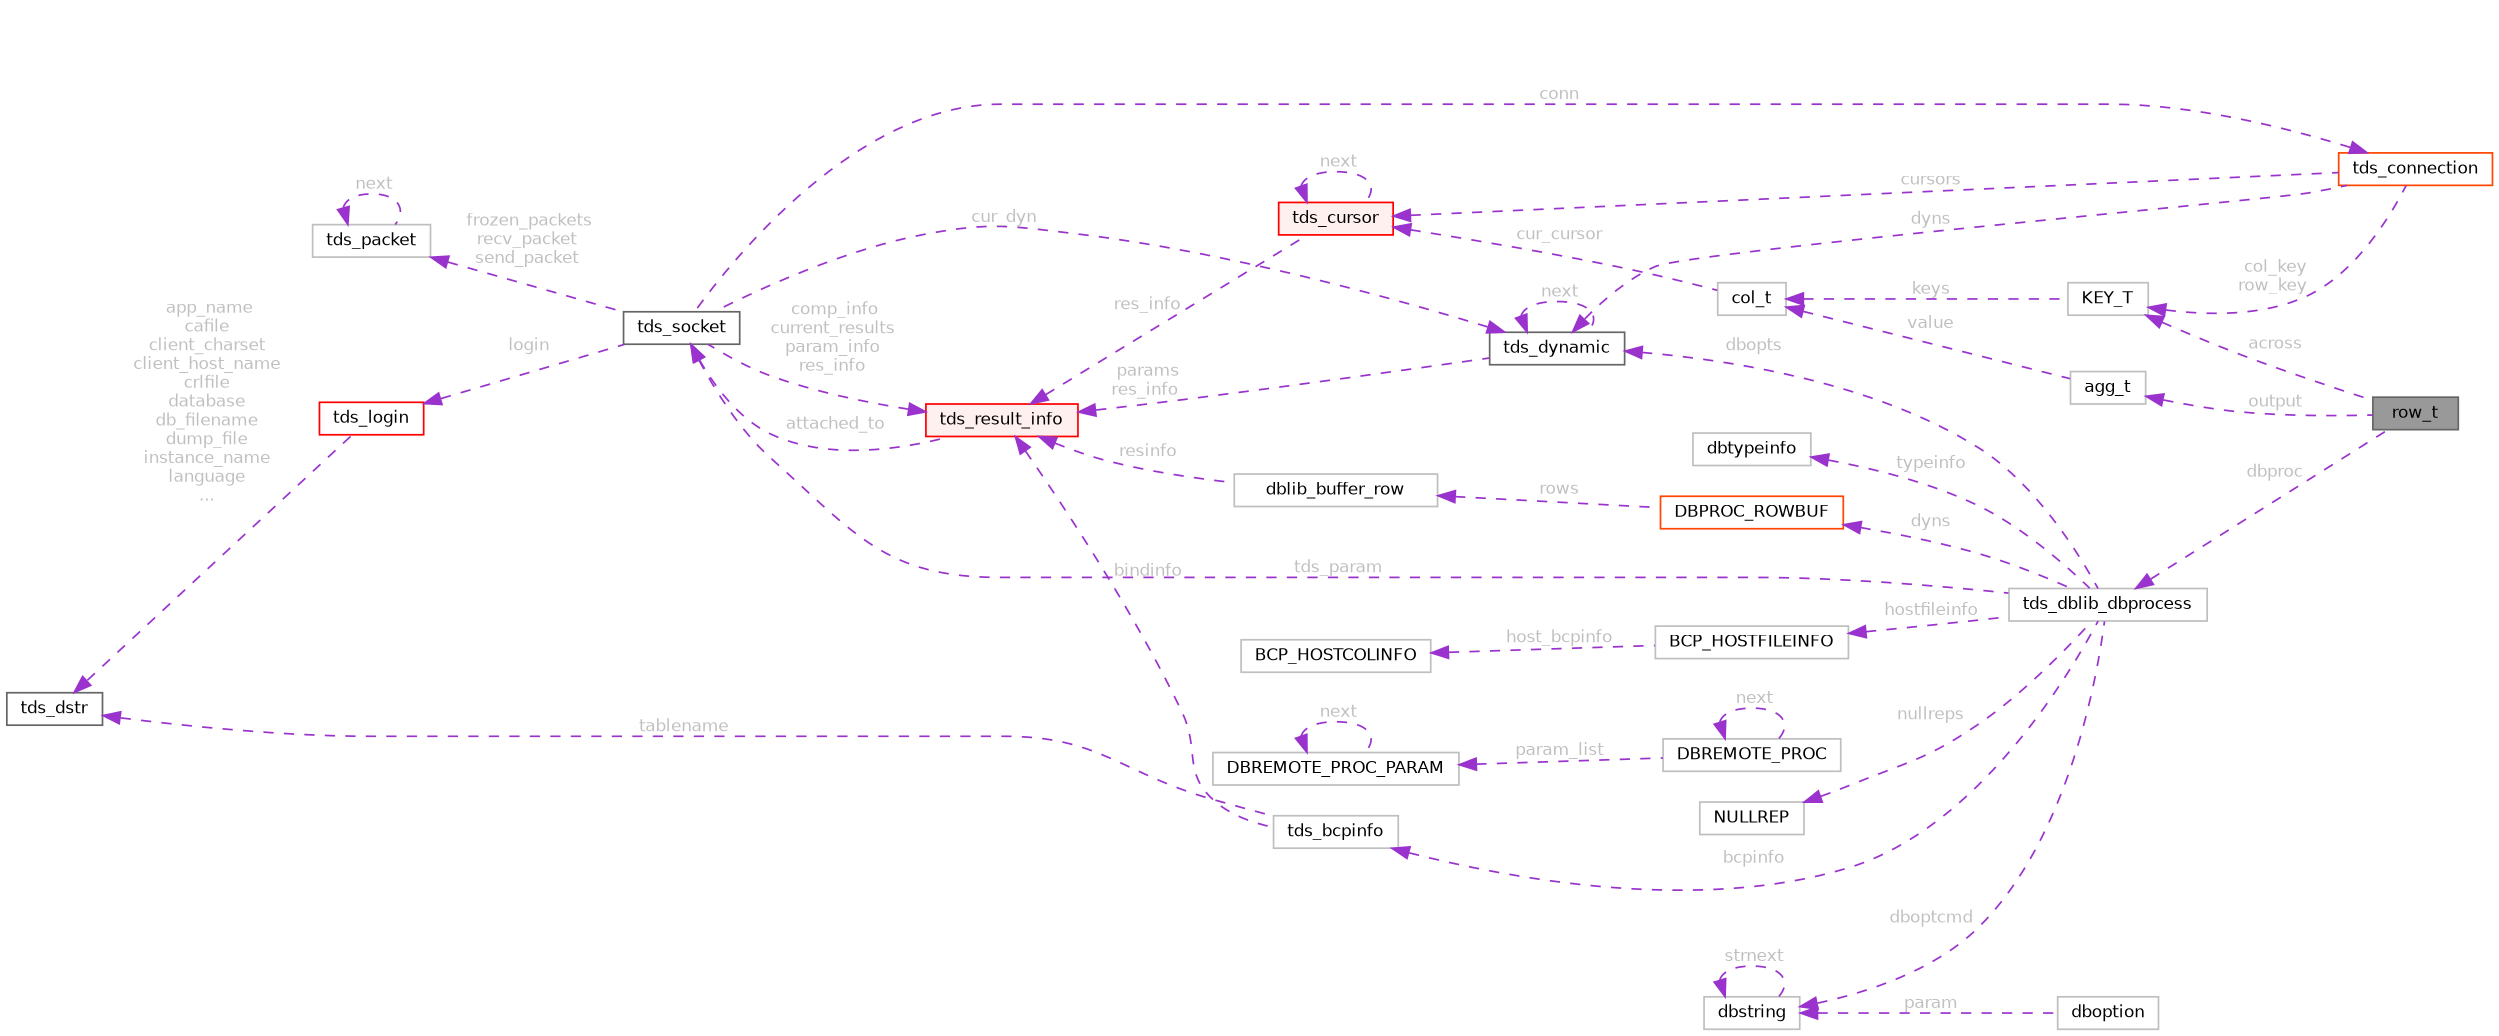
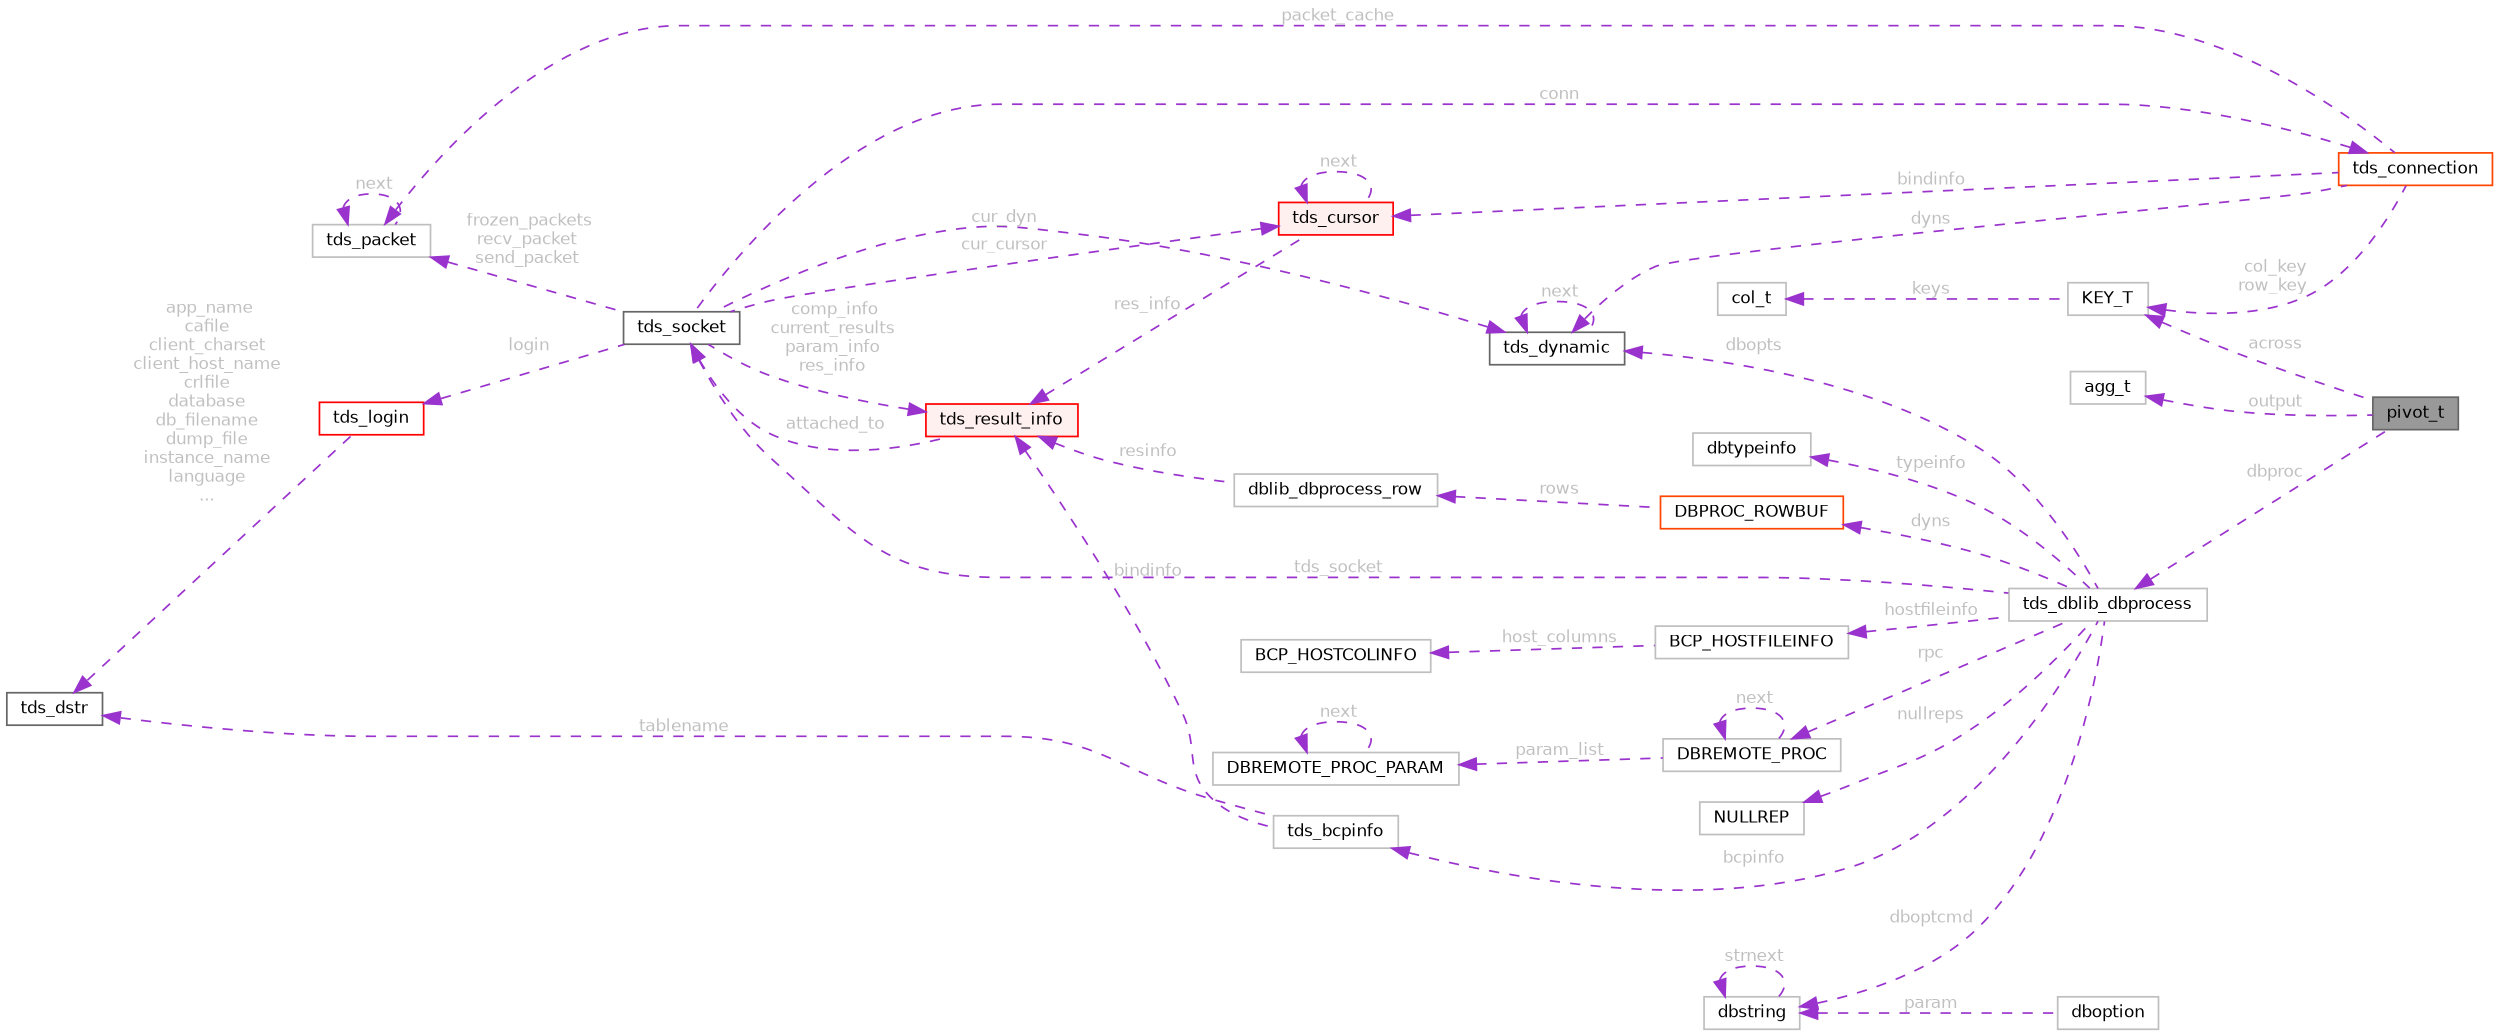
none -> (1379, 26)
(1929, 180) -> (1929, 180)
(1565, 256) -> (995, 266)
(1937, 345) -> none
(1293, 385) -> none
(2416, 413) -> (2416, 413)
(1336, 490) -> (1336, 490)
(1336, 568) -> (1336, 568)
(1557, 638) -> (1557, 638)
none -> (1938, 677)
